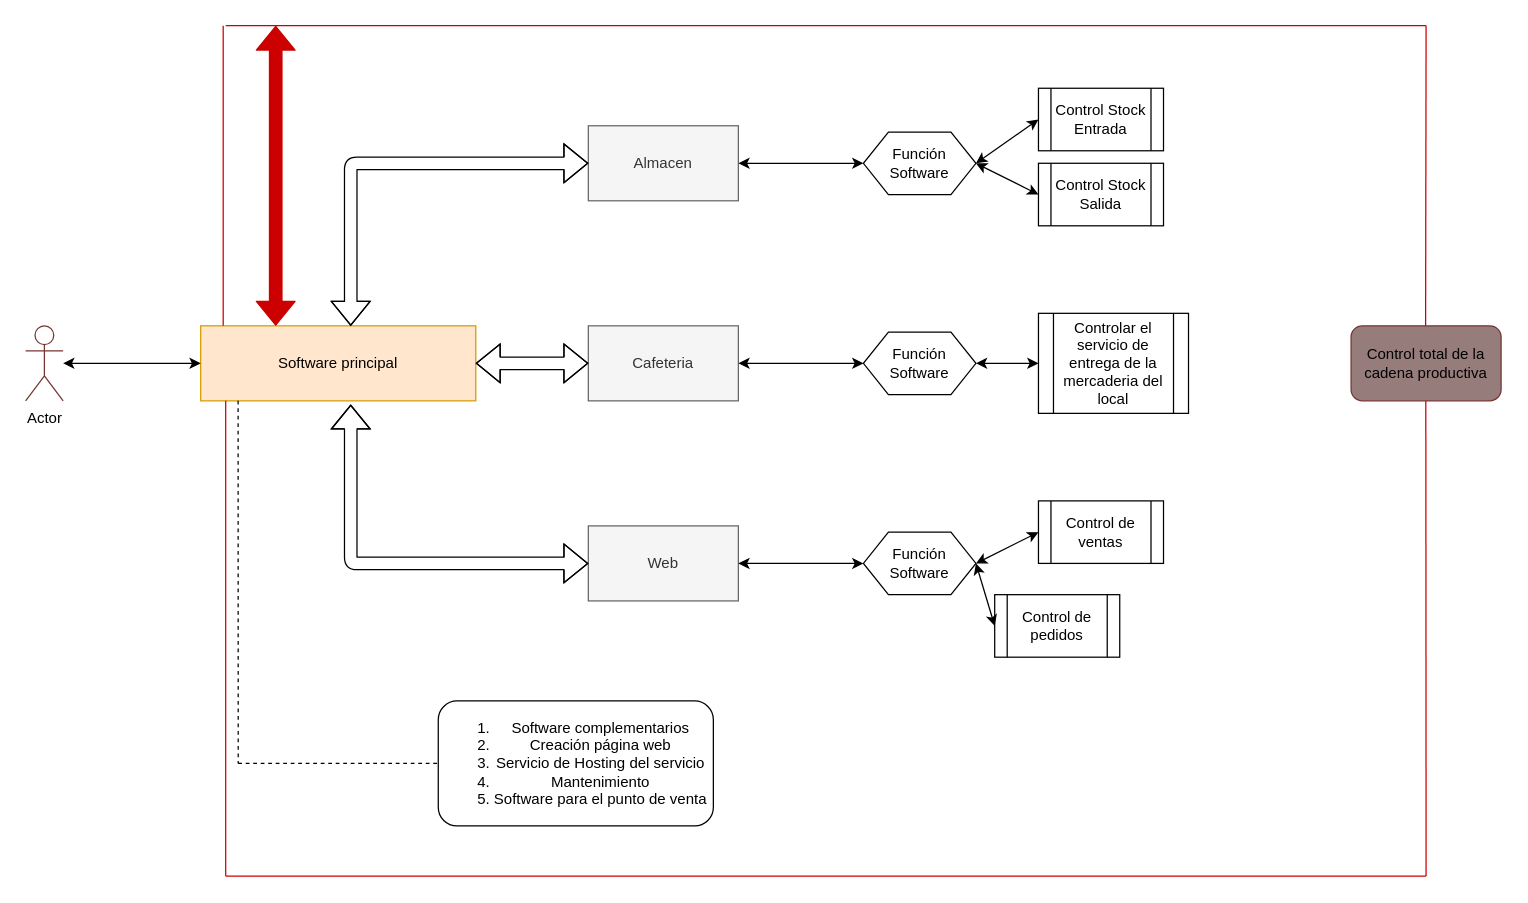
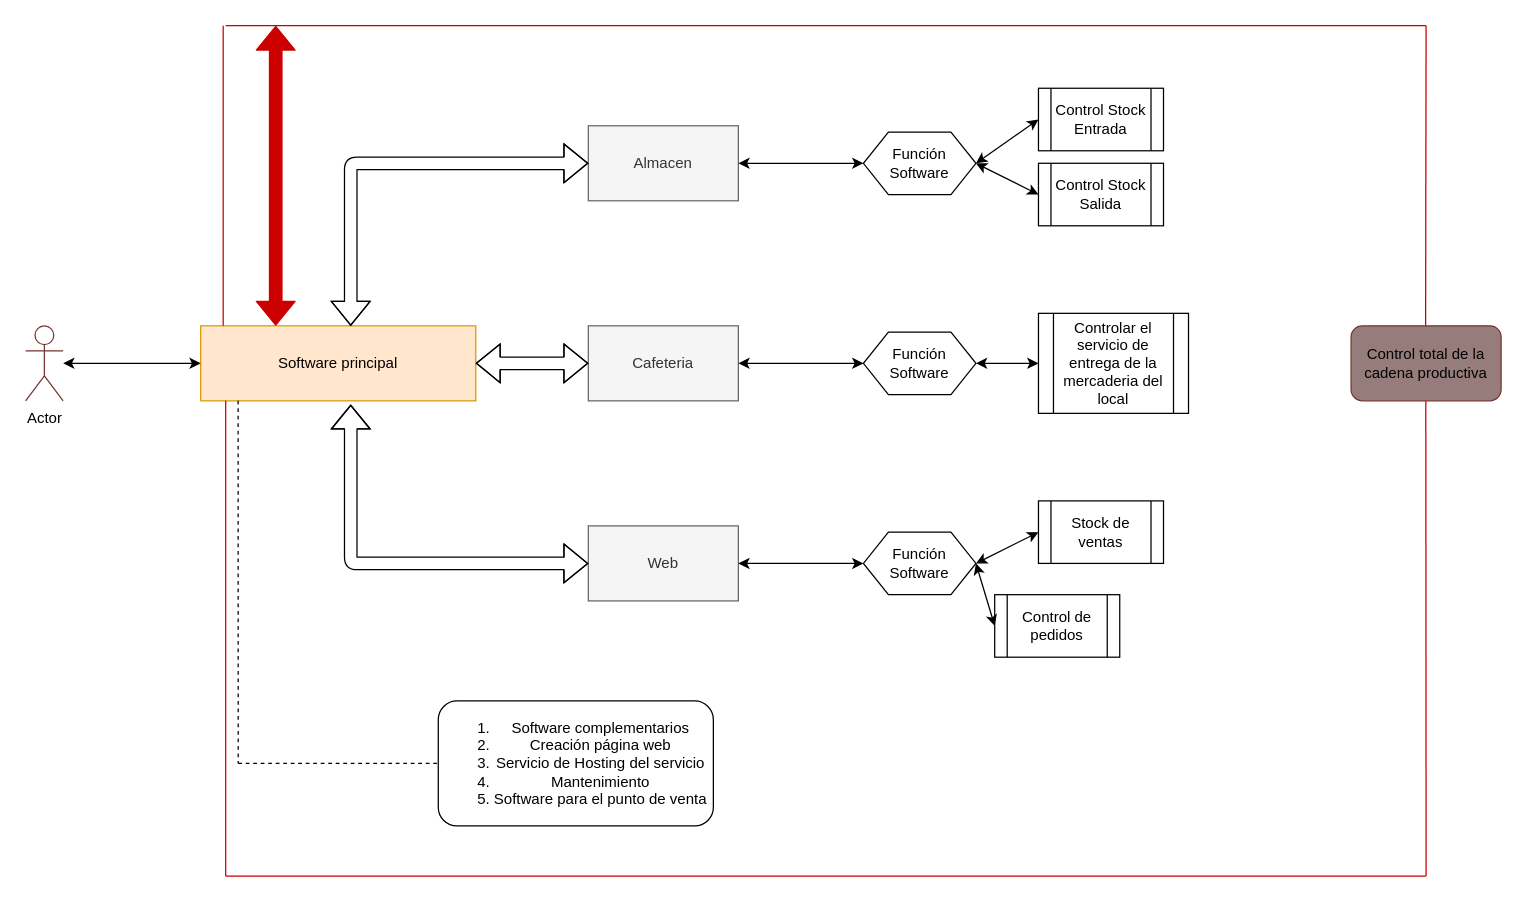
(1101, 532) -> (1101, 532)
